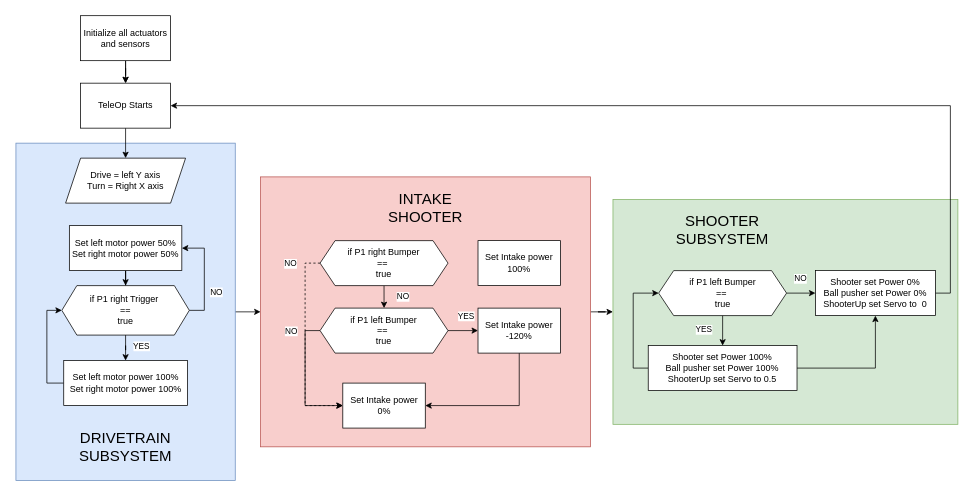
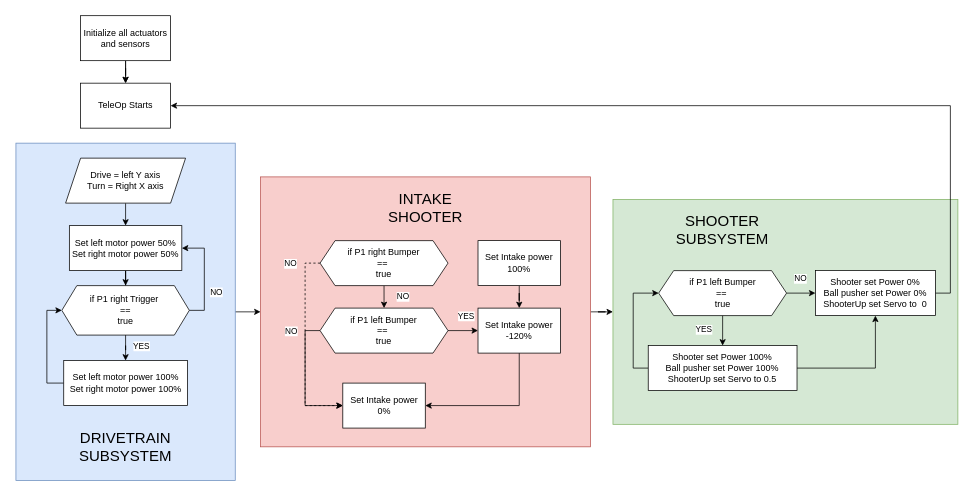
(126, 140) -> none
none -> (126, 211)
none -> (519, 299)
